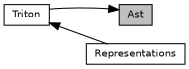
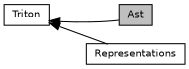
(79, 8) -> (89, 22)
